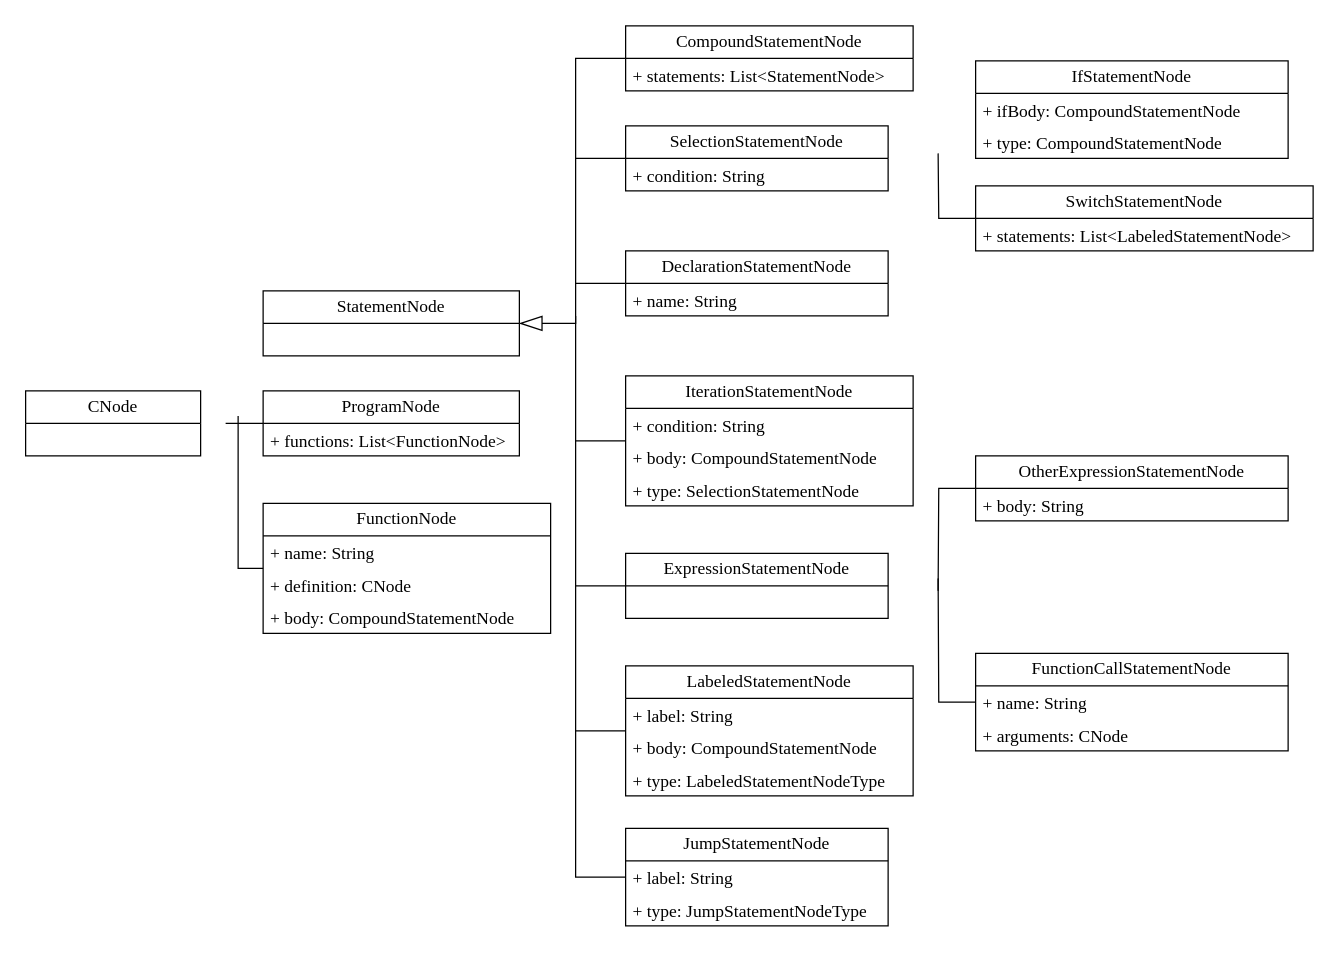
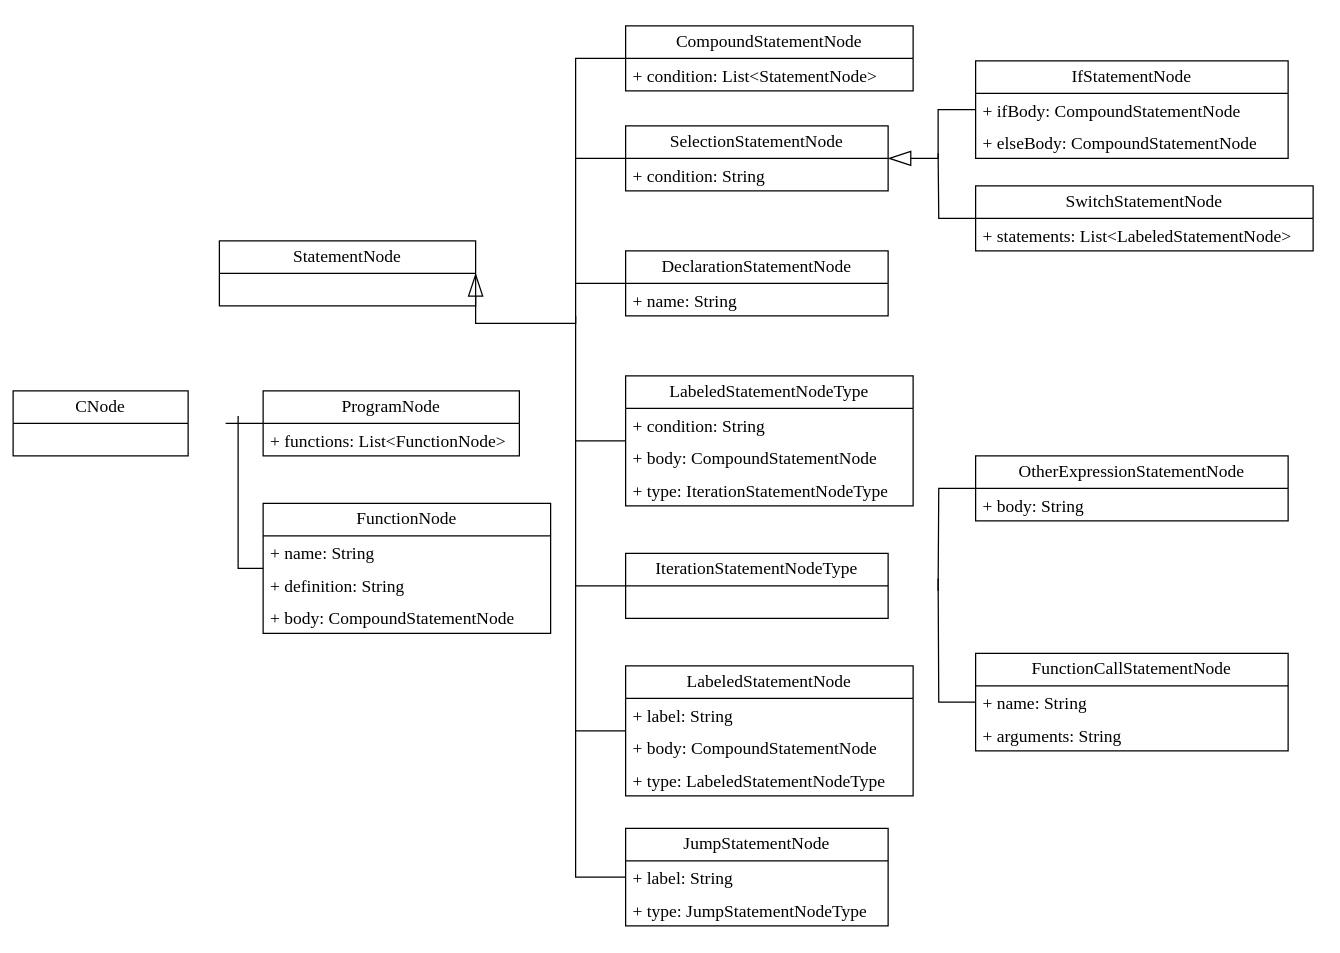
(771, 88) -> (771, 88)
none -> (938, 111)
(1118, 145) -> (1133, 155)
(391, 323) -> (348, 273)
(769, 392) -> (769, 392)
(113, 423) -> (101, 423)
(769, 492) -> (771, 503)
(757, 569) -> (757, 569)
(350, 587) -> (353, 587)
(1065, 737) -> (1067, 737)
